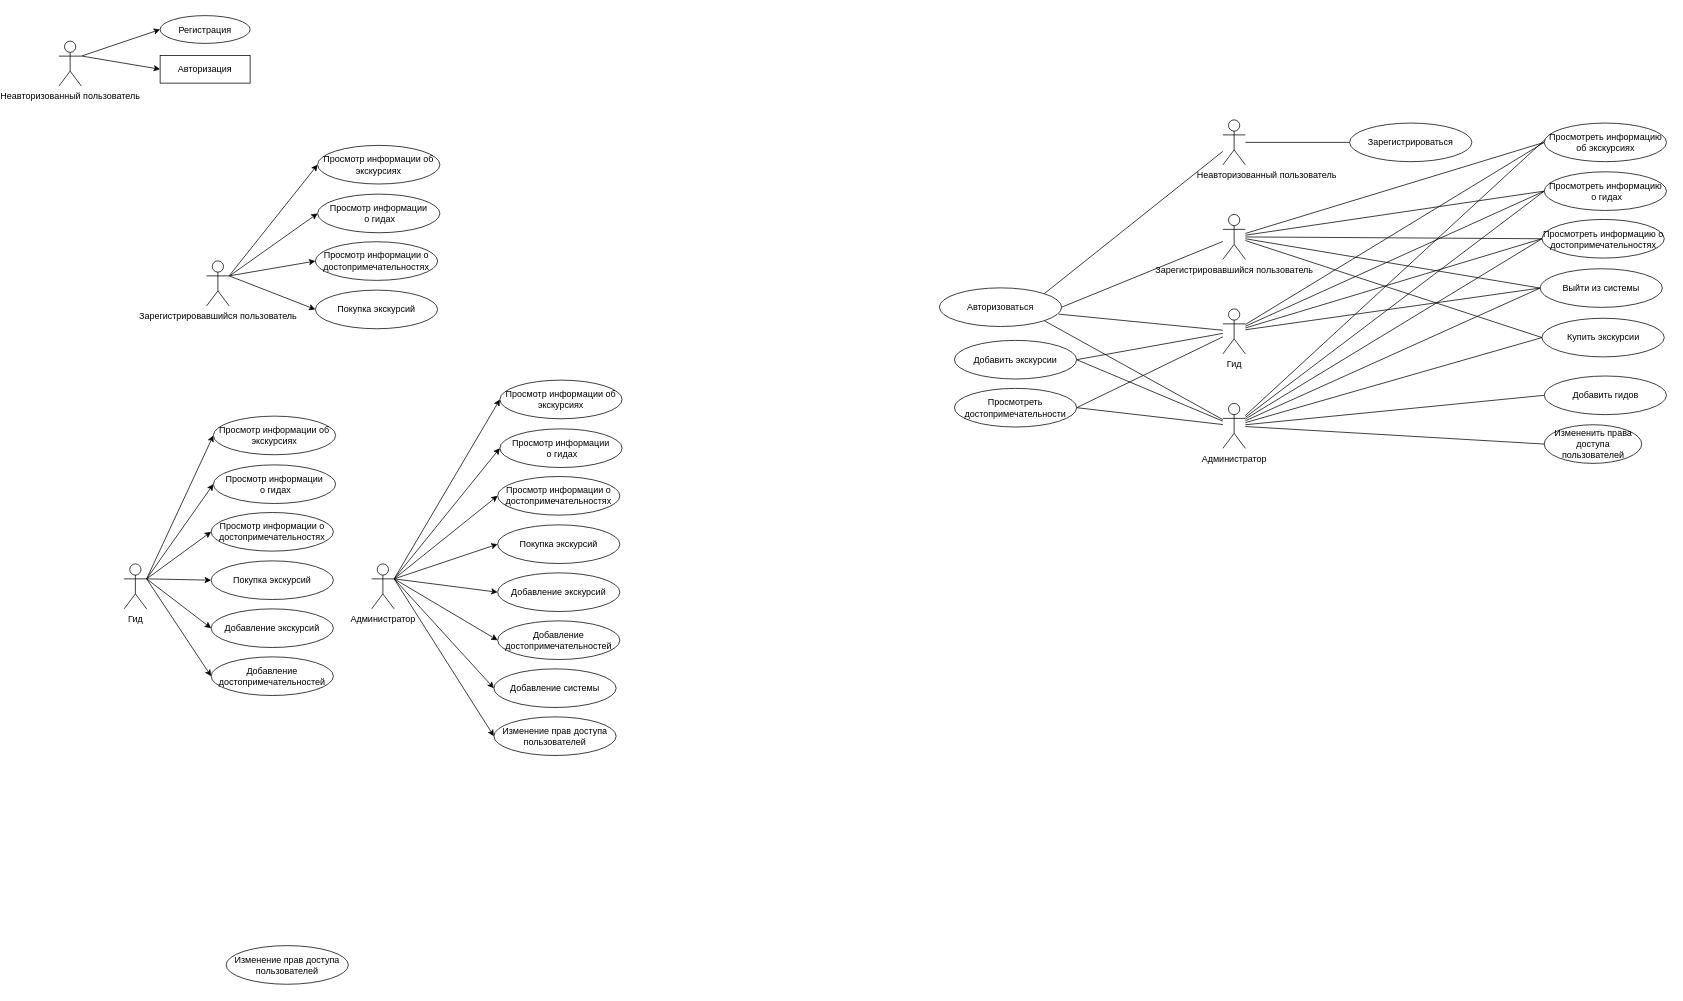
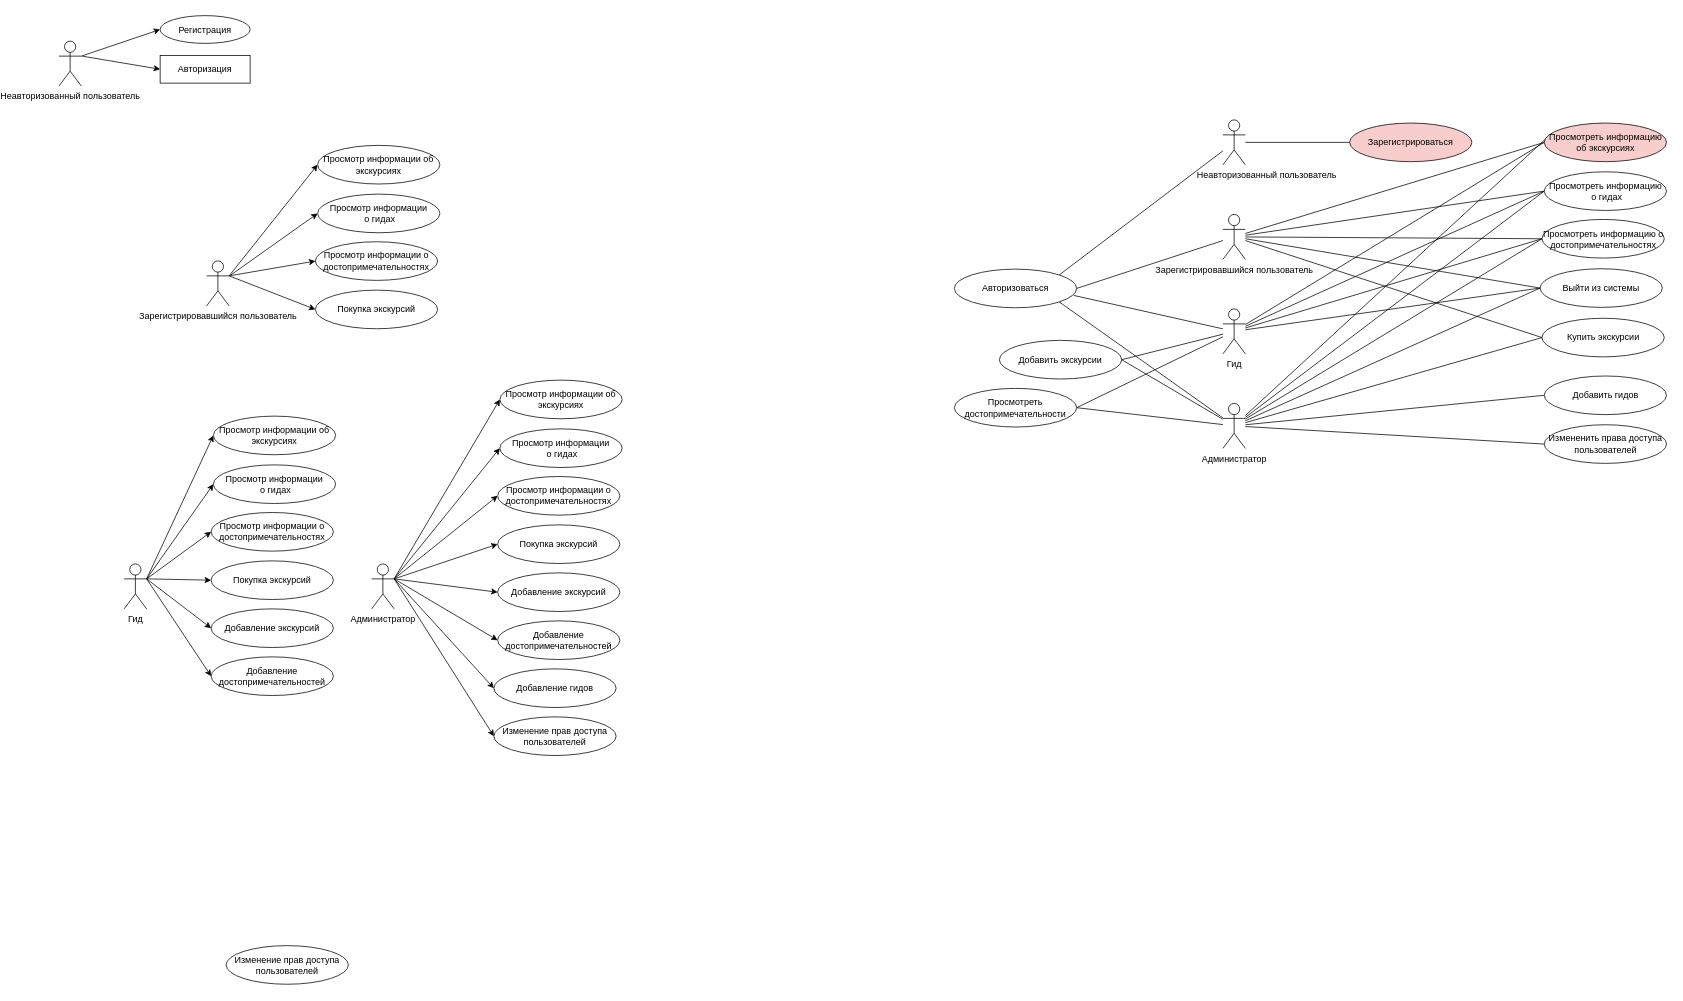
(1411, 142) -> (1411, 142)
(1605, 142) -> (1605, 142)
(1001, 307) -> (1016, 288)
(1016, 359) -> (1061, 359)
(1593, 444) -> (1605, 444)
(555, 688) -> (555, 688)
